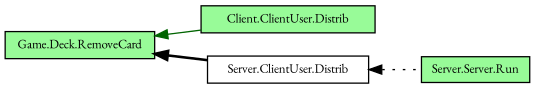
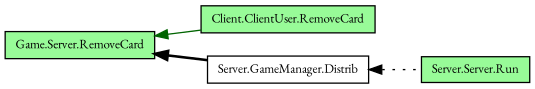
(288, 19) -> (288, 19)
(80, 45) -> (80, 45)
(288, 70) -> (288, 70)
